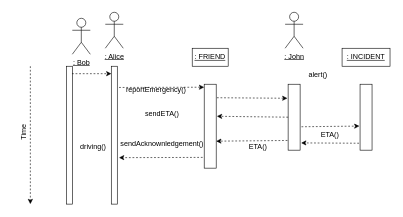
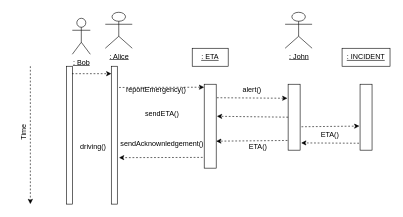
(114, 30) -> (119, 30)
(294, 30) -> (299, 30)
(210, 57) -> (210, 57)
(318, 75) -> (252, 90)
